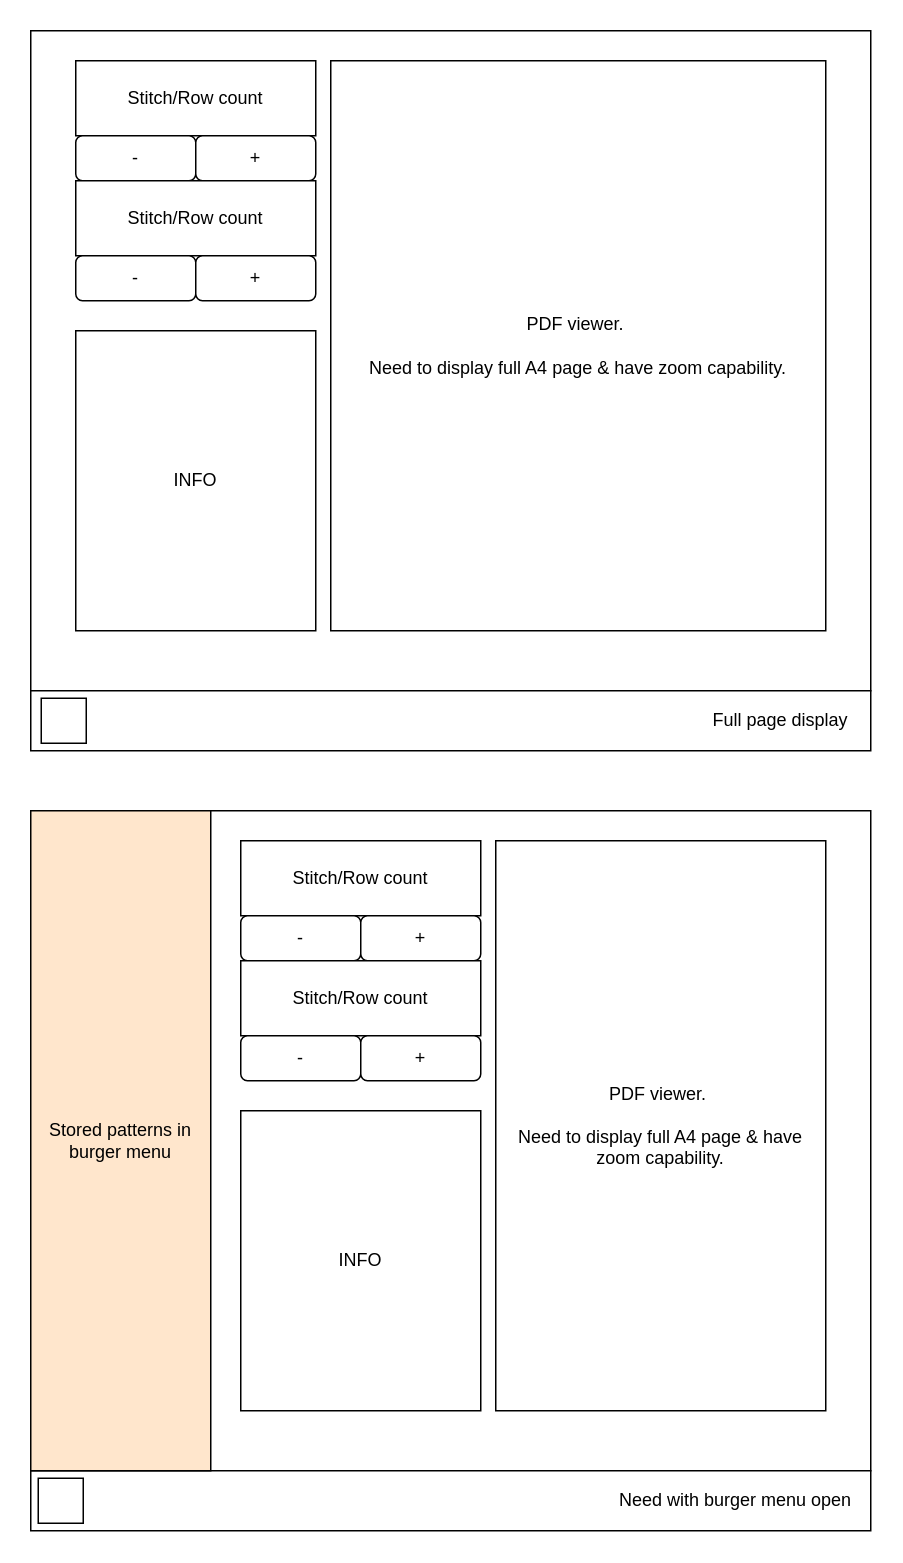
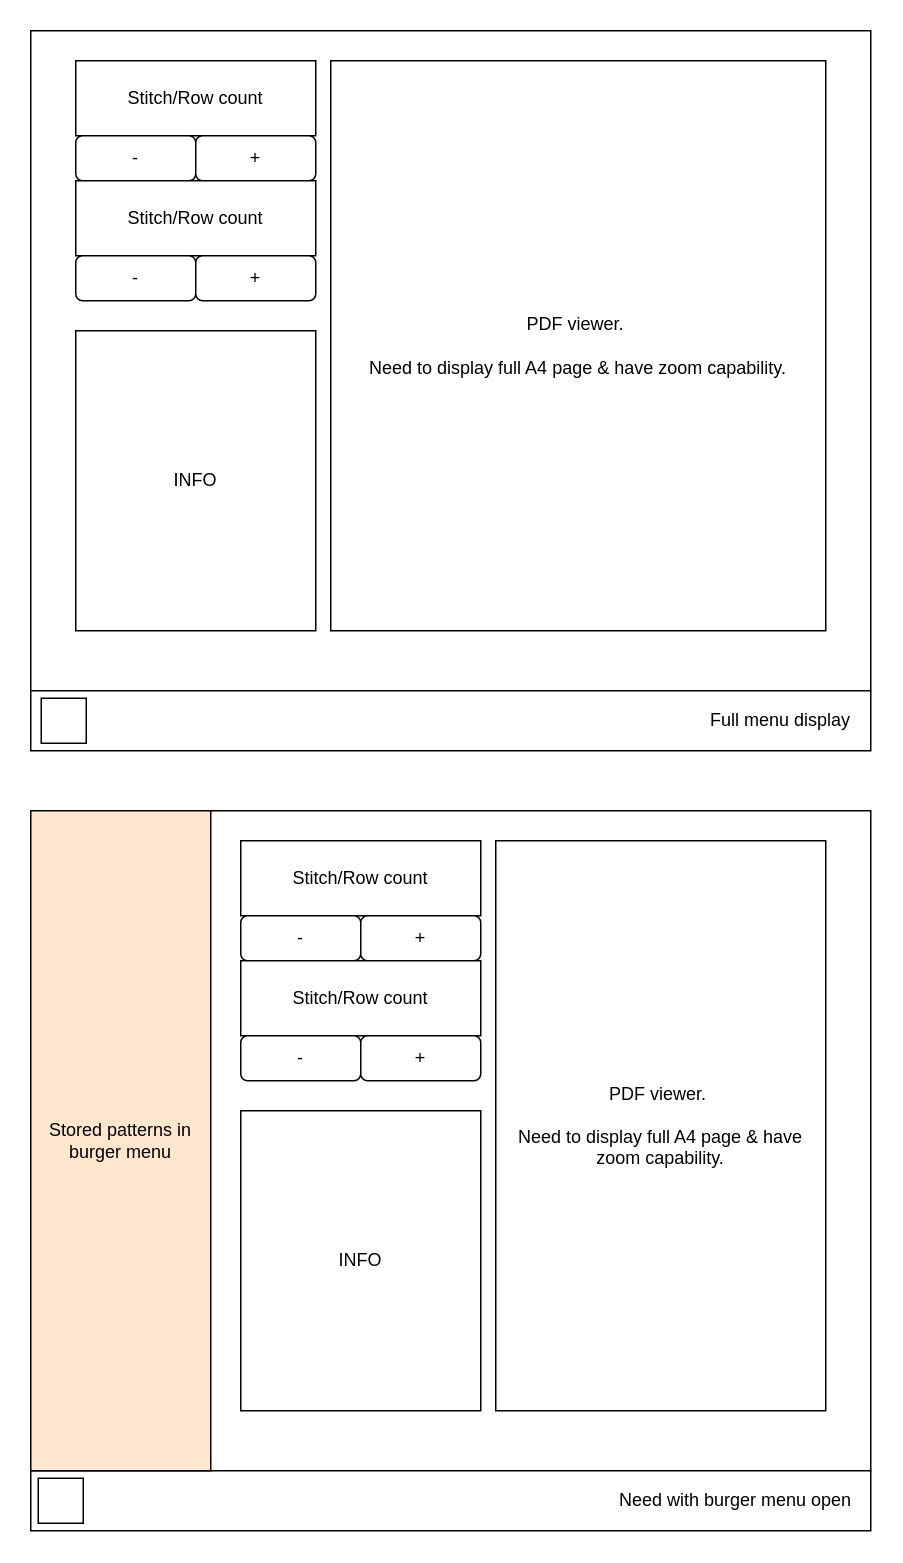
(781, 721) -> (781, 721)
